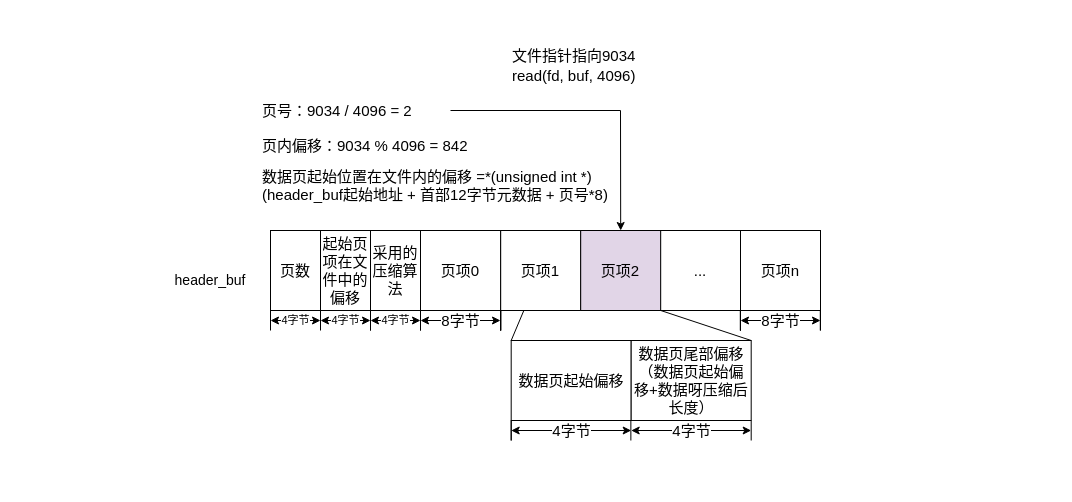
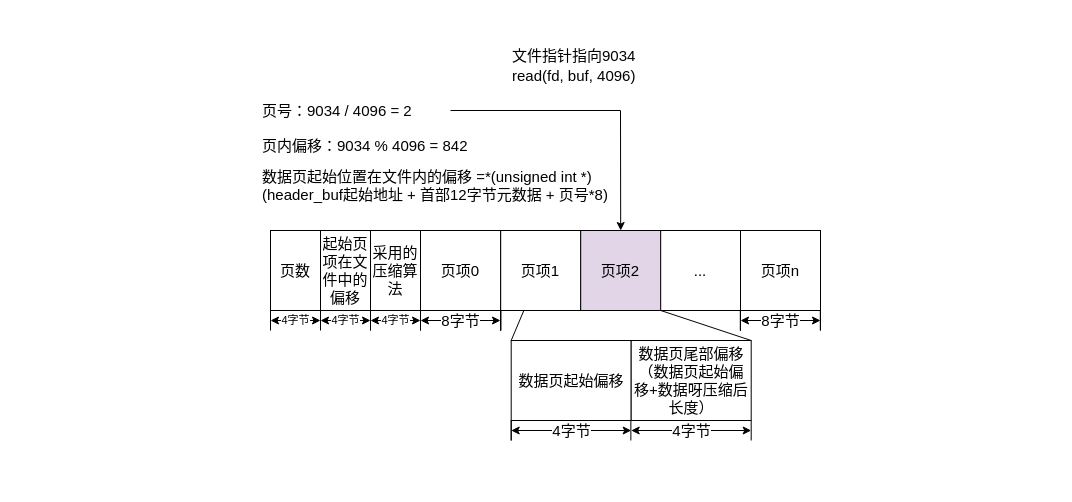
(211, 281) -> none
